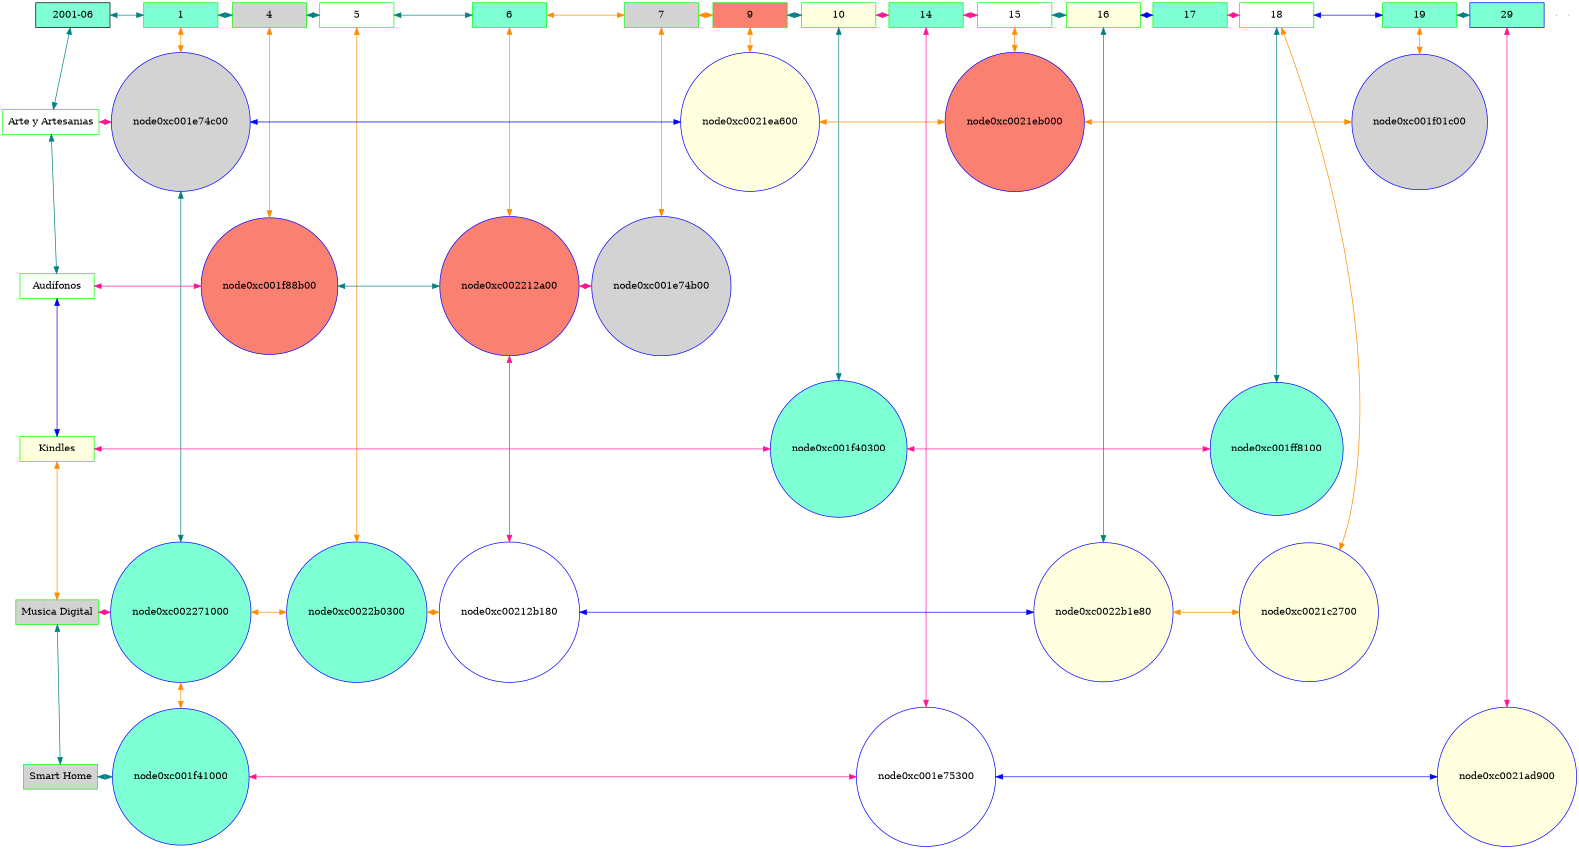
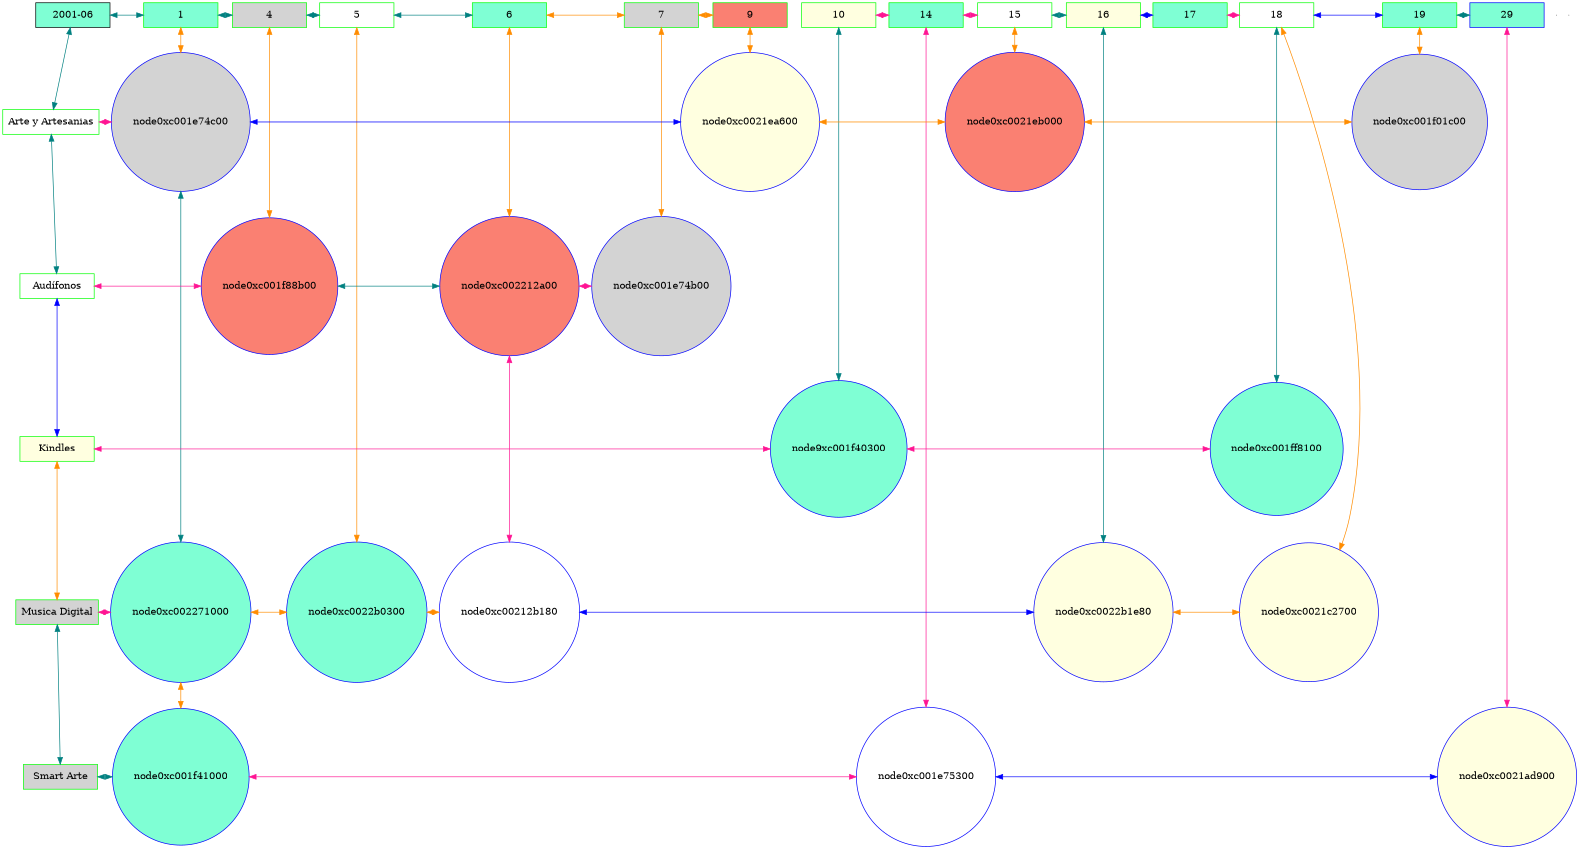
(794, 15) -> none
(839, 449) -> (839, 449)
(60, 777) -> (60, 777)
